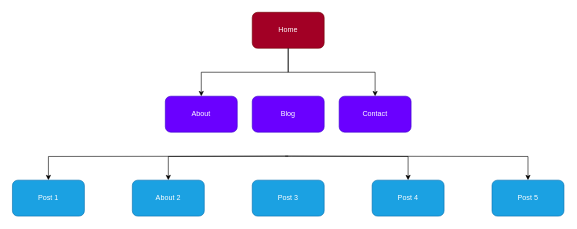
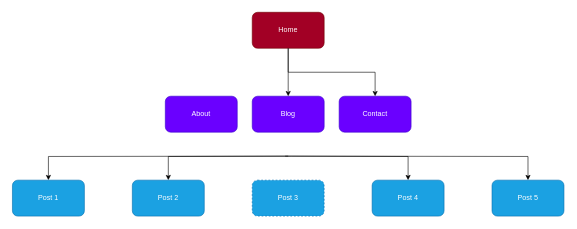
(201, 72) -> (288, 90)
(168, 198) -> (168, 198)
(288, 198) -> (288, 198)
